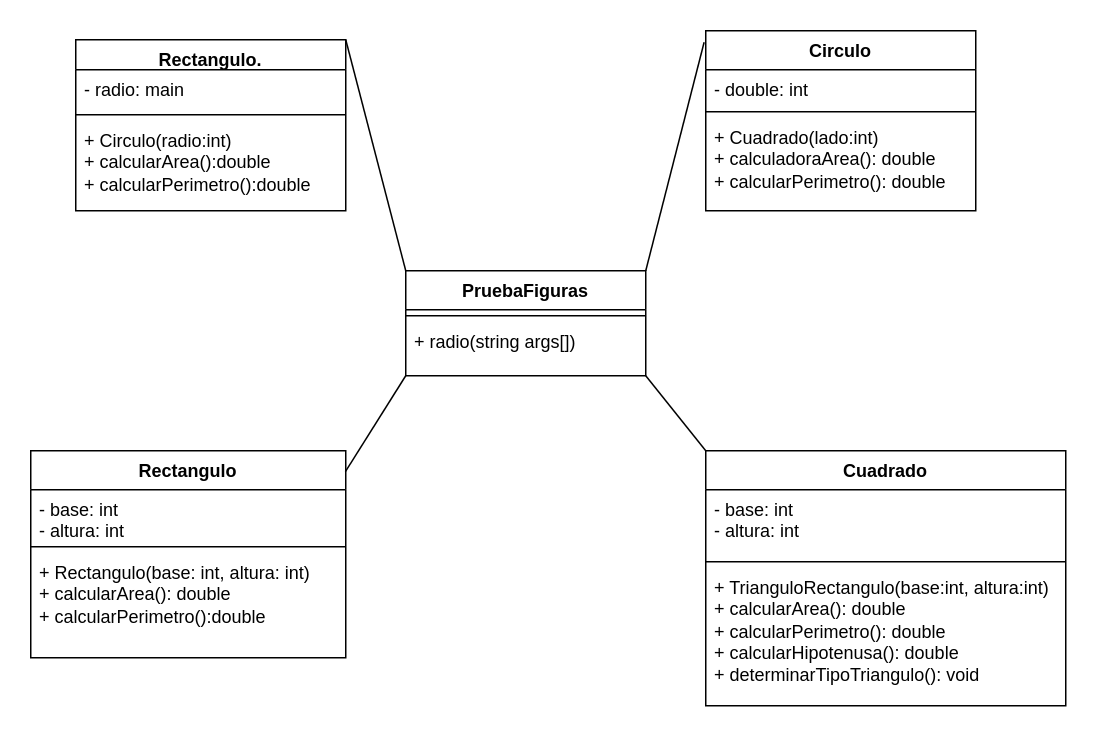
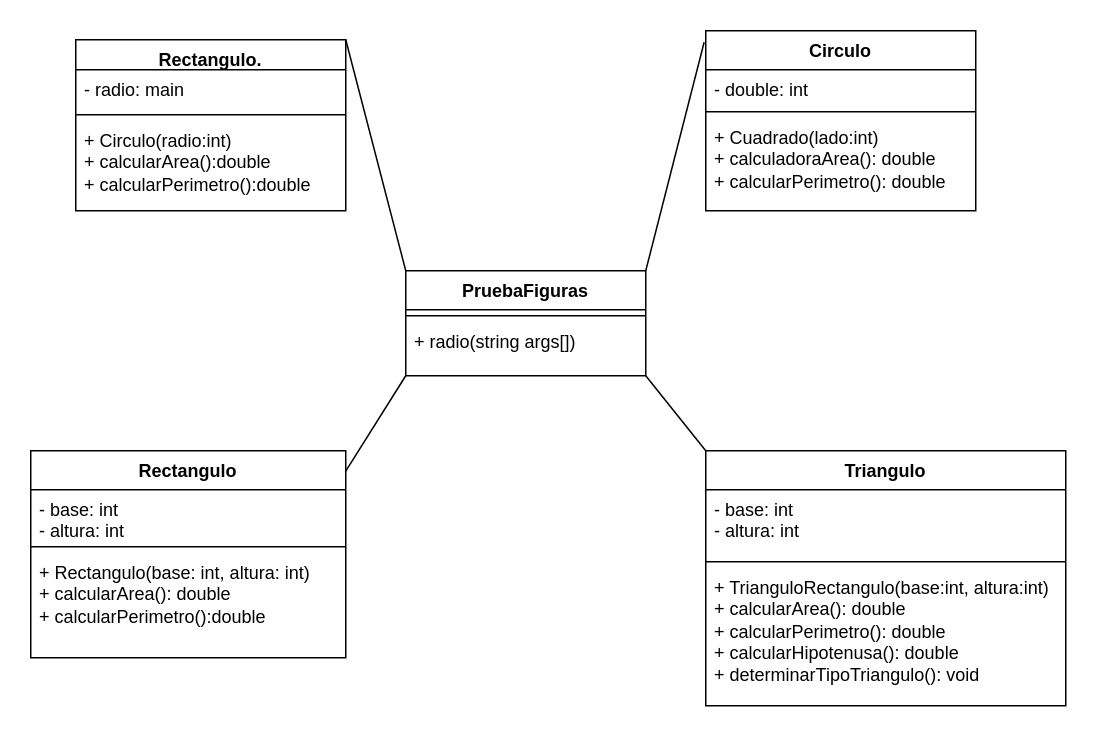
(886, 472) -> (886, 472)
